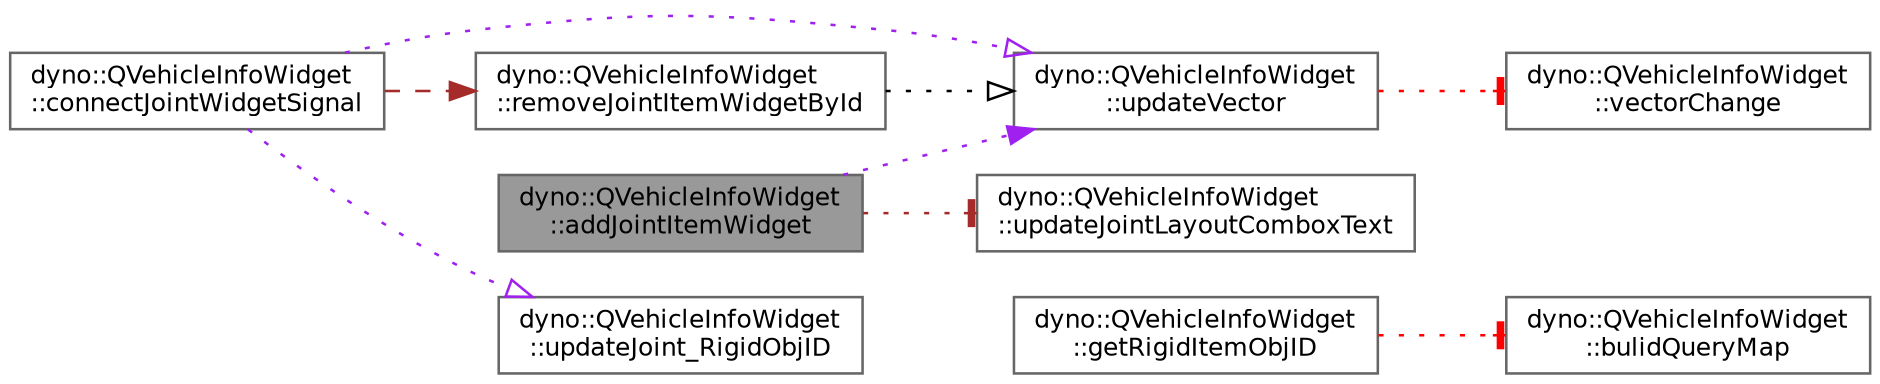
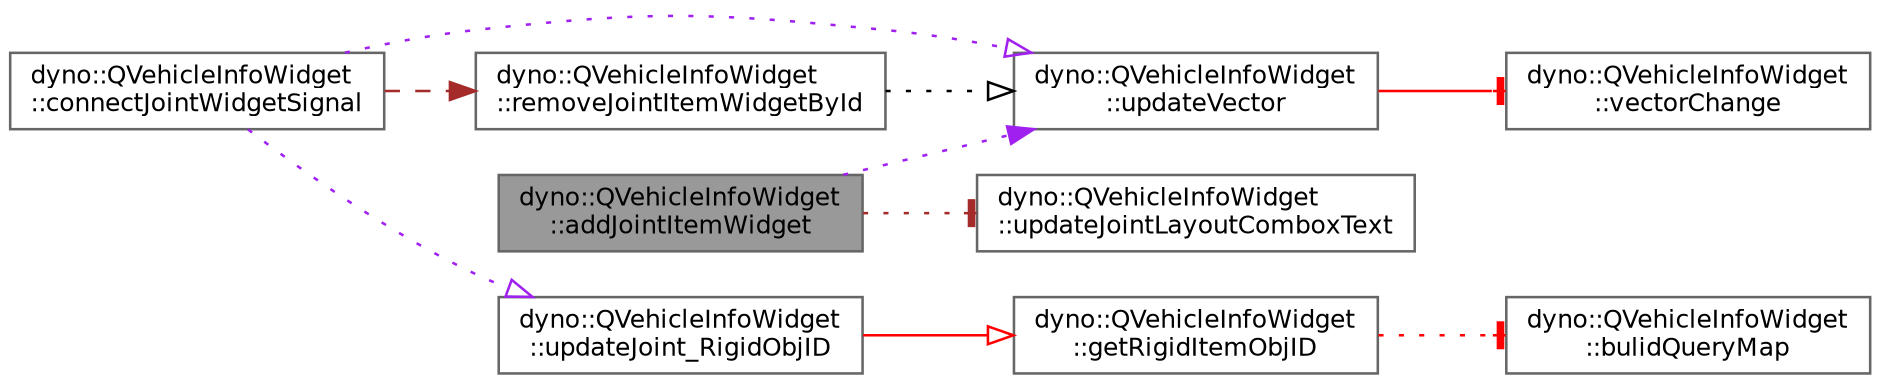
(1435, 91) -> (1435, 91)
none -> (925, 335)
